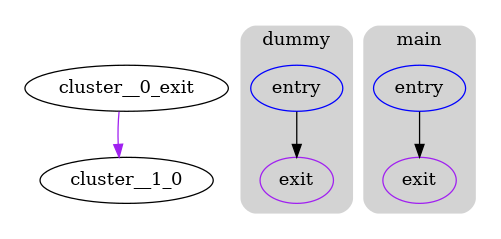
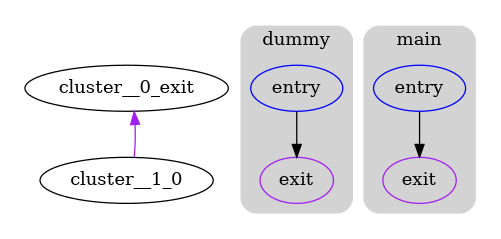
(118, 128) -> (135, 141)
